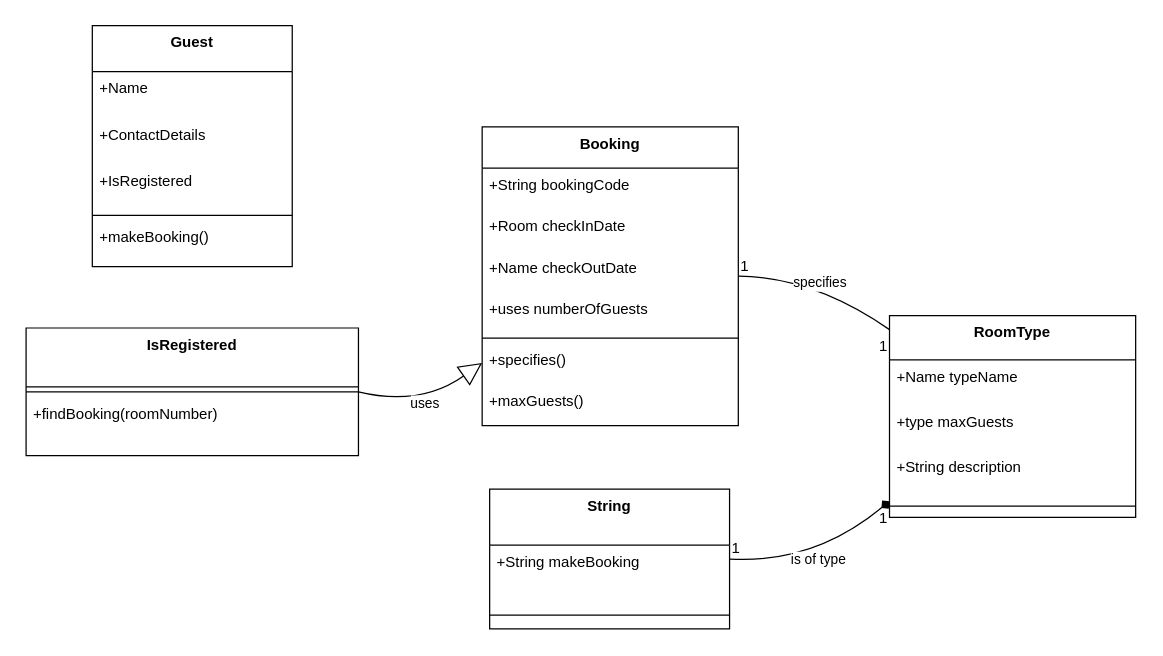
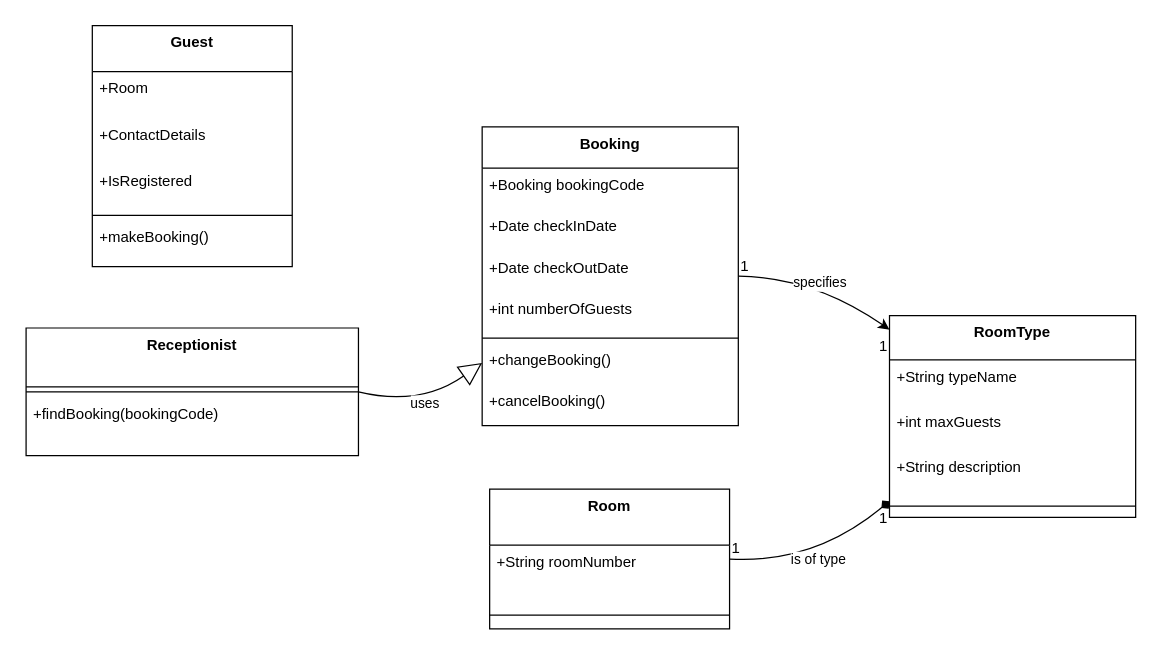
(120, 89) -> (120, 89)
(563, 185) -> (567, 185)
(558, 226) -> (558, 226)
(562, 268) -> (562, 268)
(571, 309) -> (565, 309)
(883, 326) -> (881, 324)
(191, 345) -> (191, 345)
(535, 360) -> (554, 360)
(953, 377) -> (960, 377)
(539, 401) -> (552, 401)
(129, 414) -> (132, 414)
(957, 422) -> (951, 422)
(609, 506) -> (609, 506)
(570, 562) -> (568, 562)
